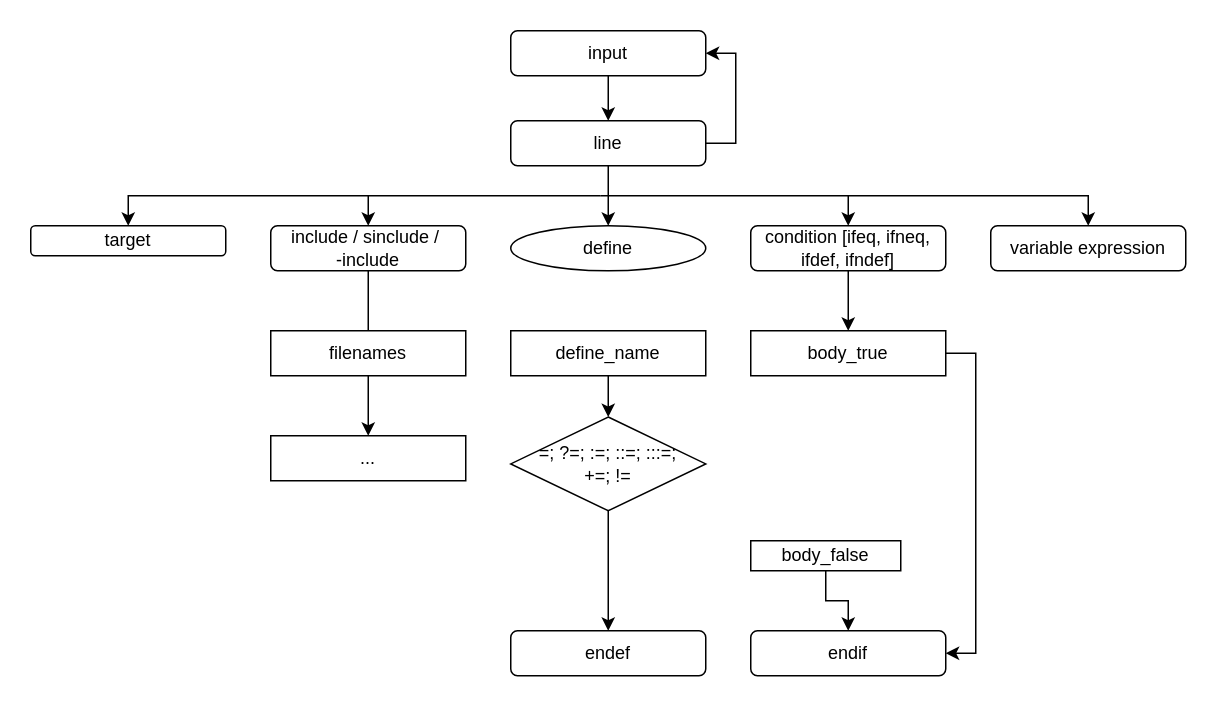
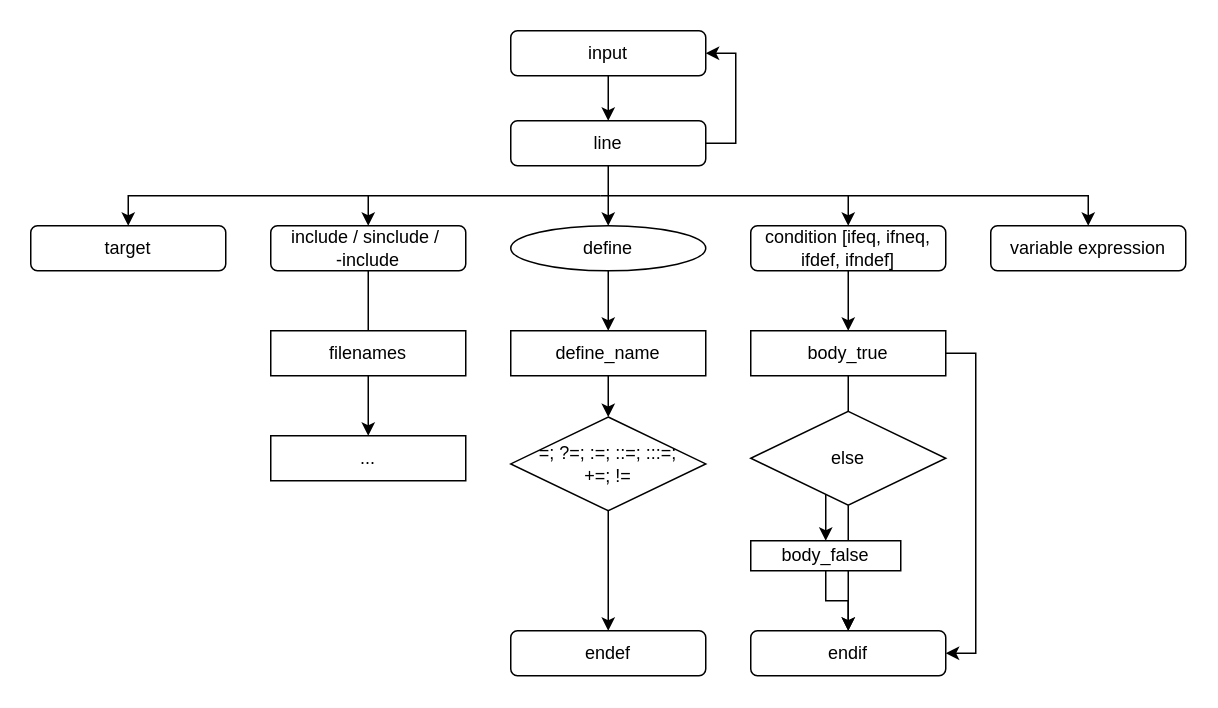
(128, 241) -> (128, 248)
none -> (608, 296)
none -> (848, 458)
none -> (826, 511)
none -> (848, 523)
